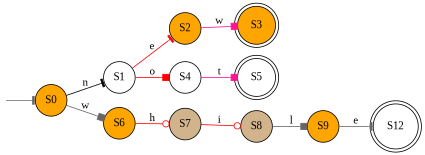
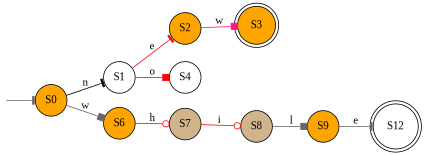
(257, 77) -> none
